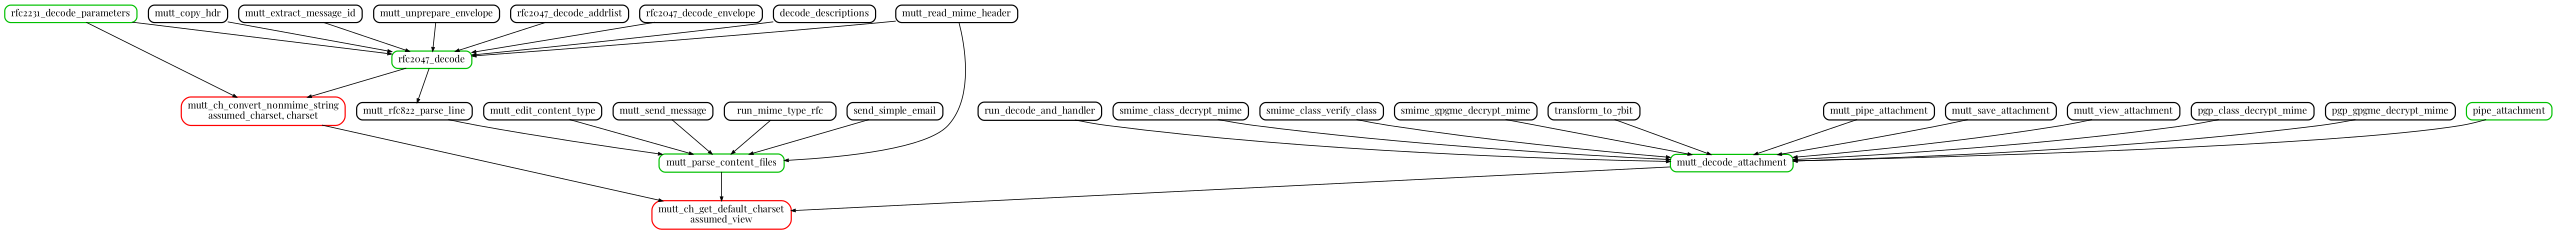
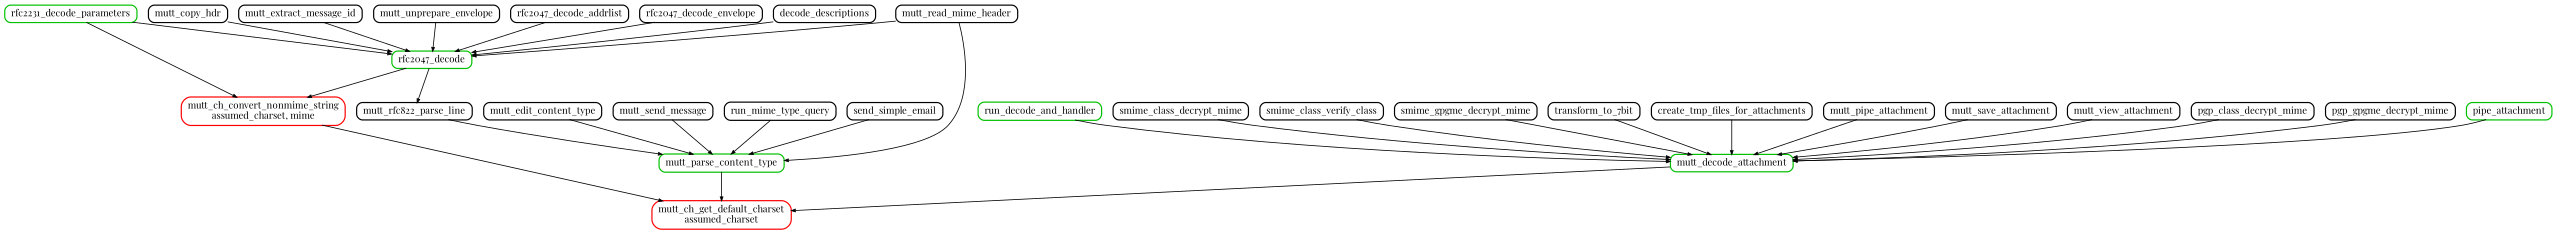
(780, 111) -> (780, 111)
(1040, 111) -> (1040, 111)
none -> (1732, 111)
(263, 116) -> (263, 116)
(722, 163) -> (722, 163)
(722, 220) -> (722, 220)
